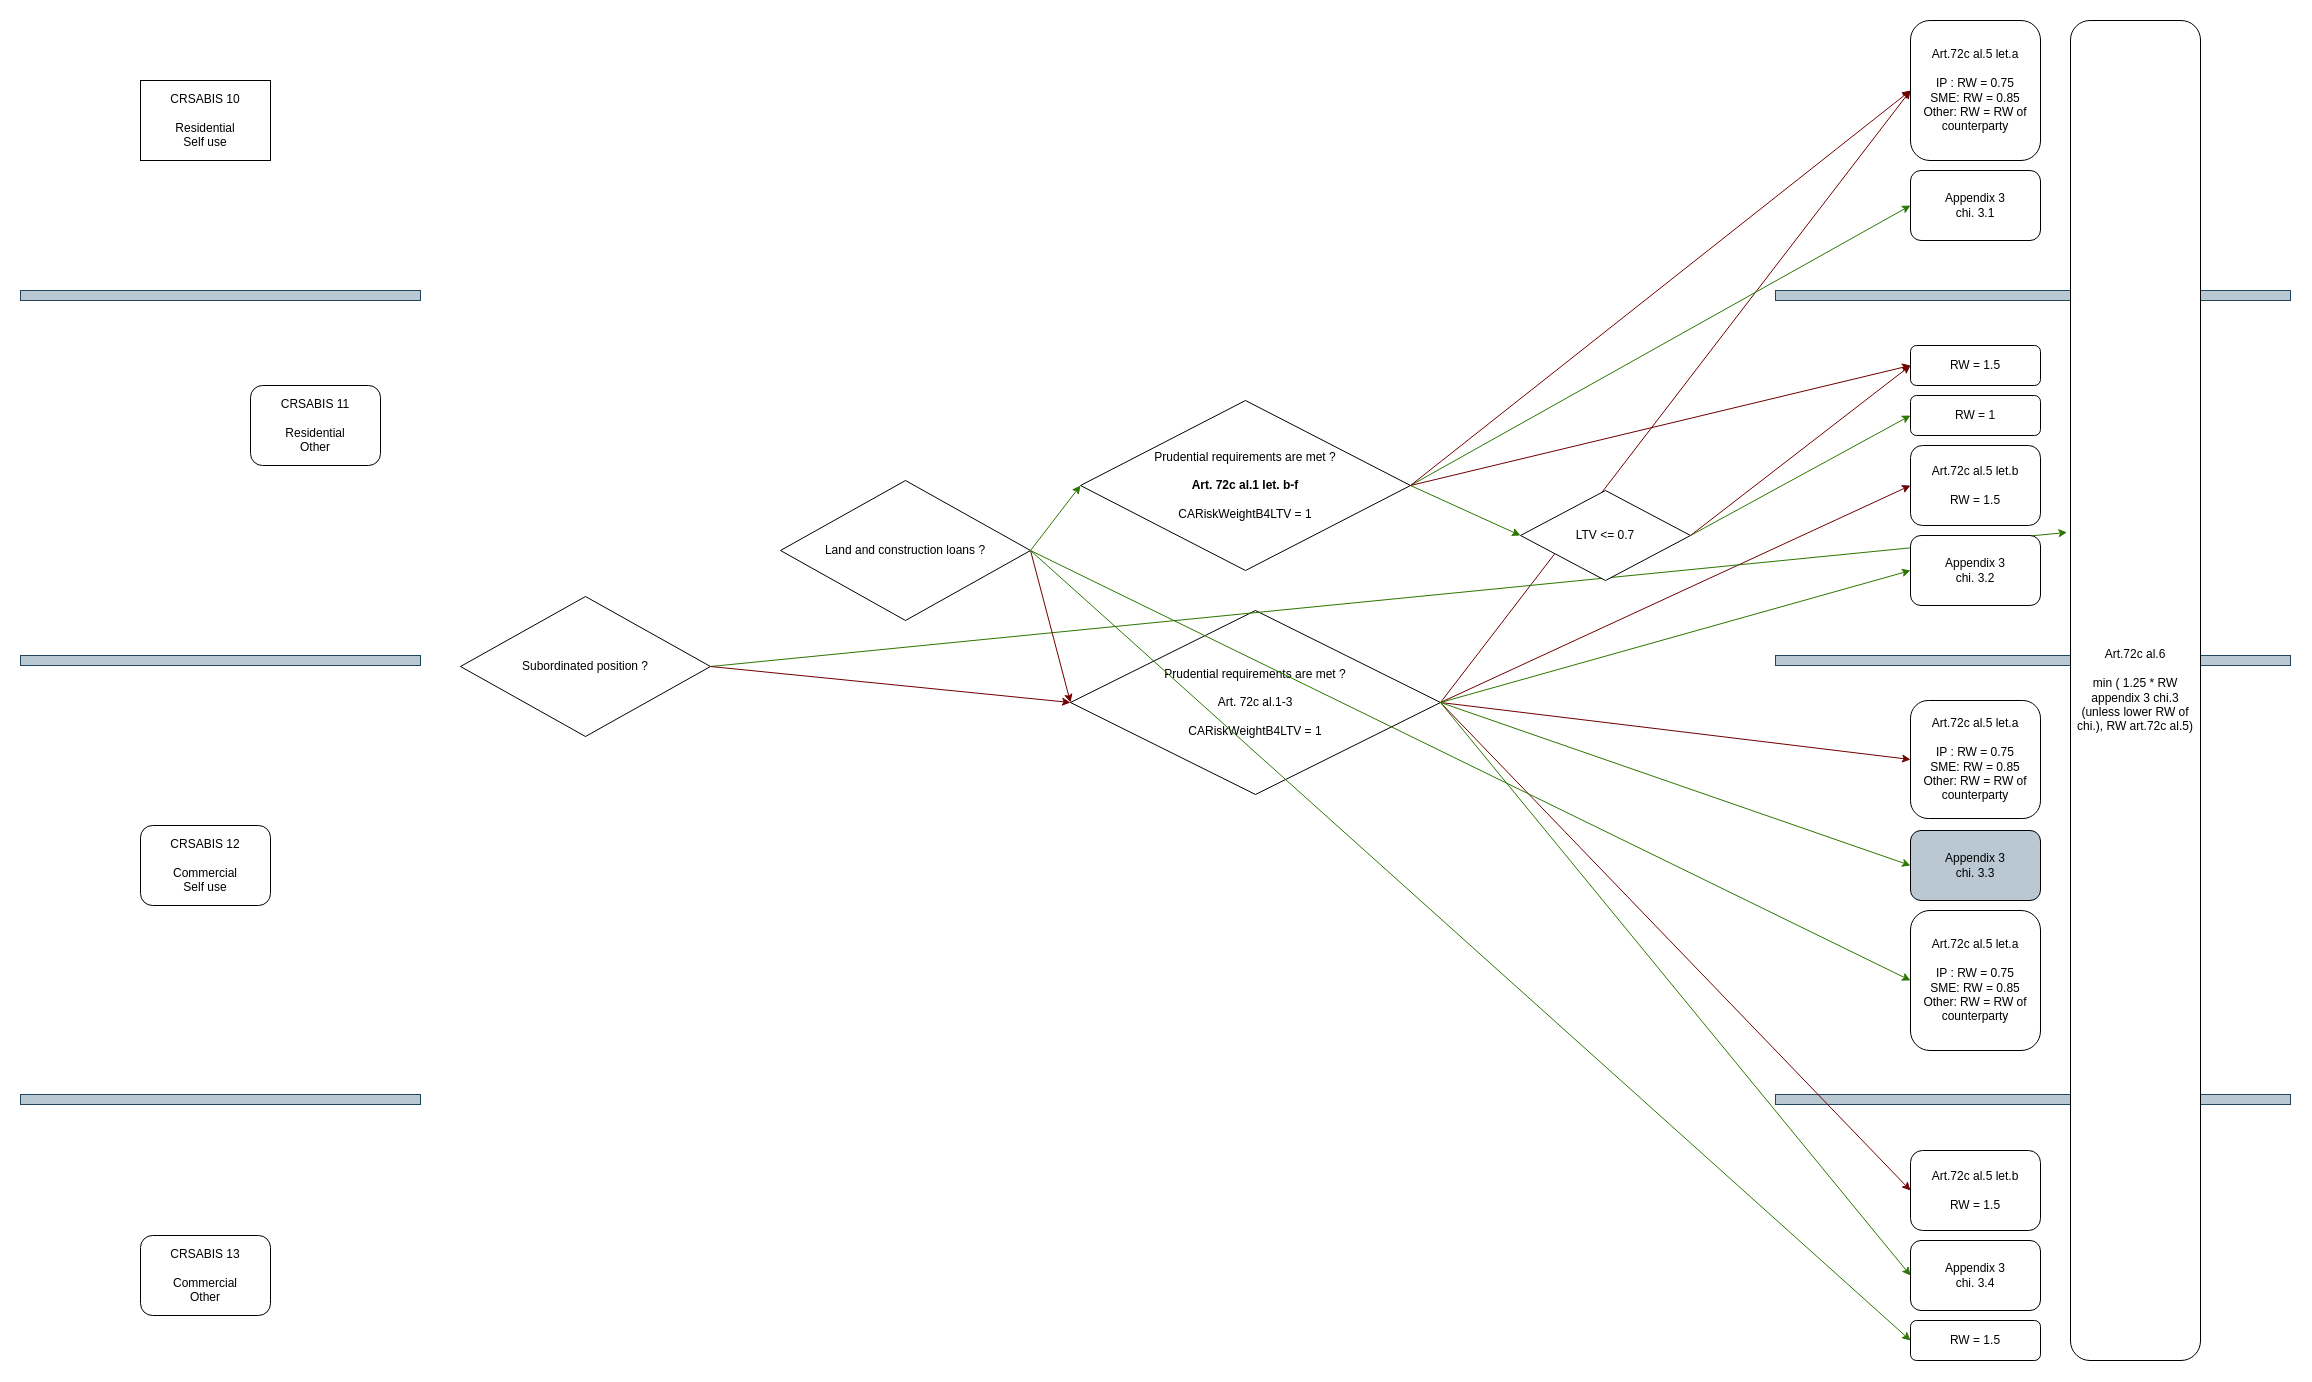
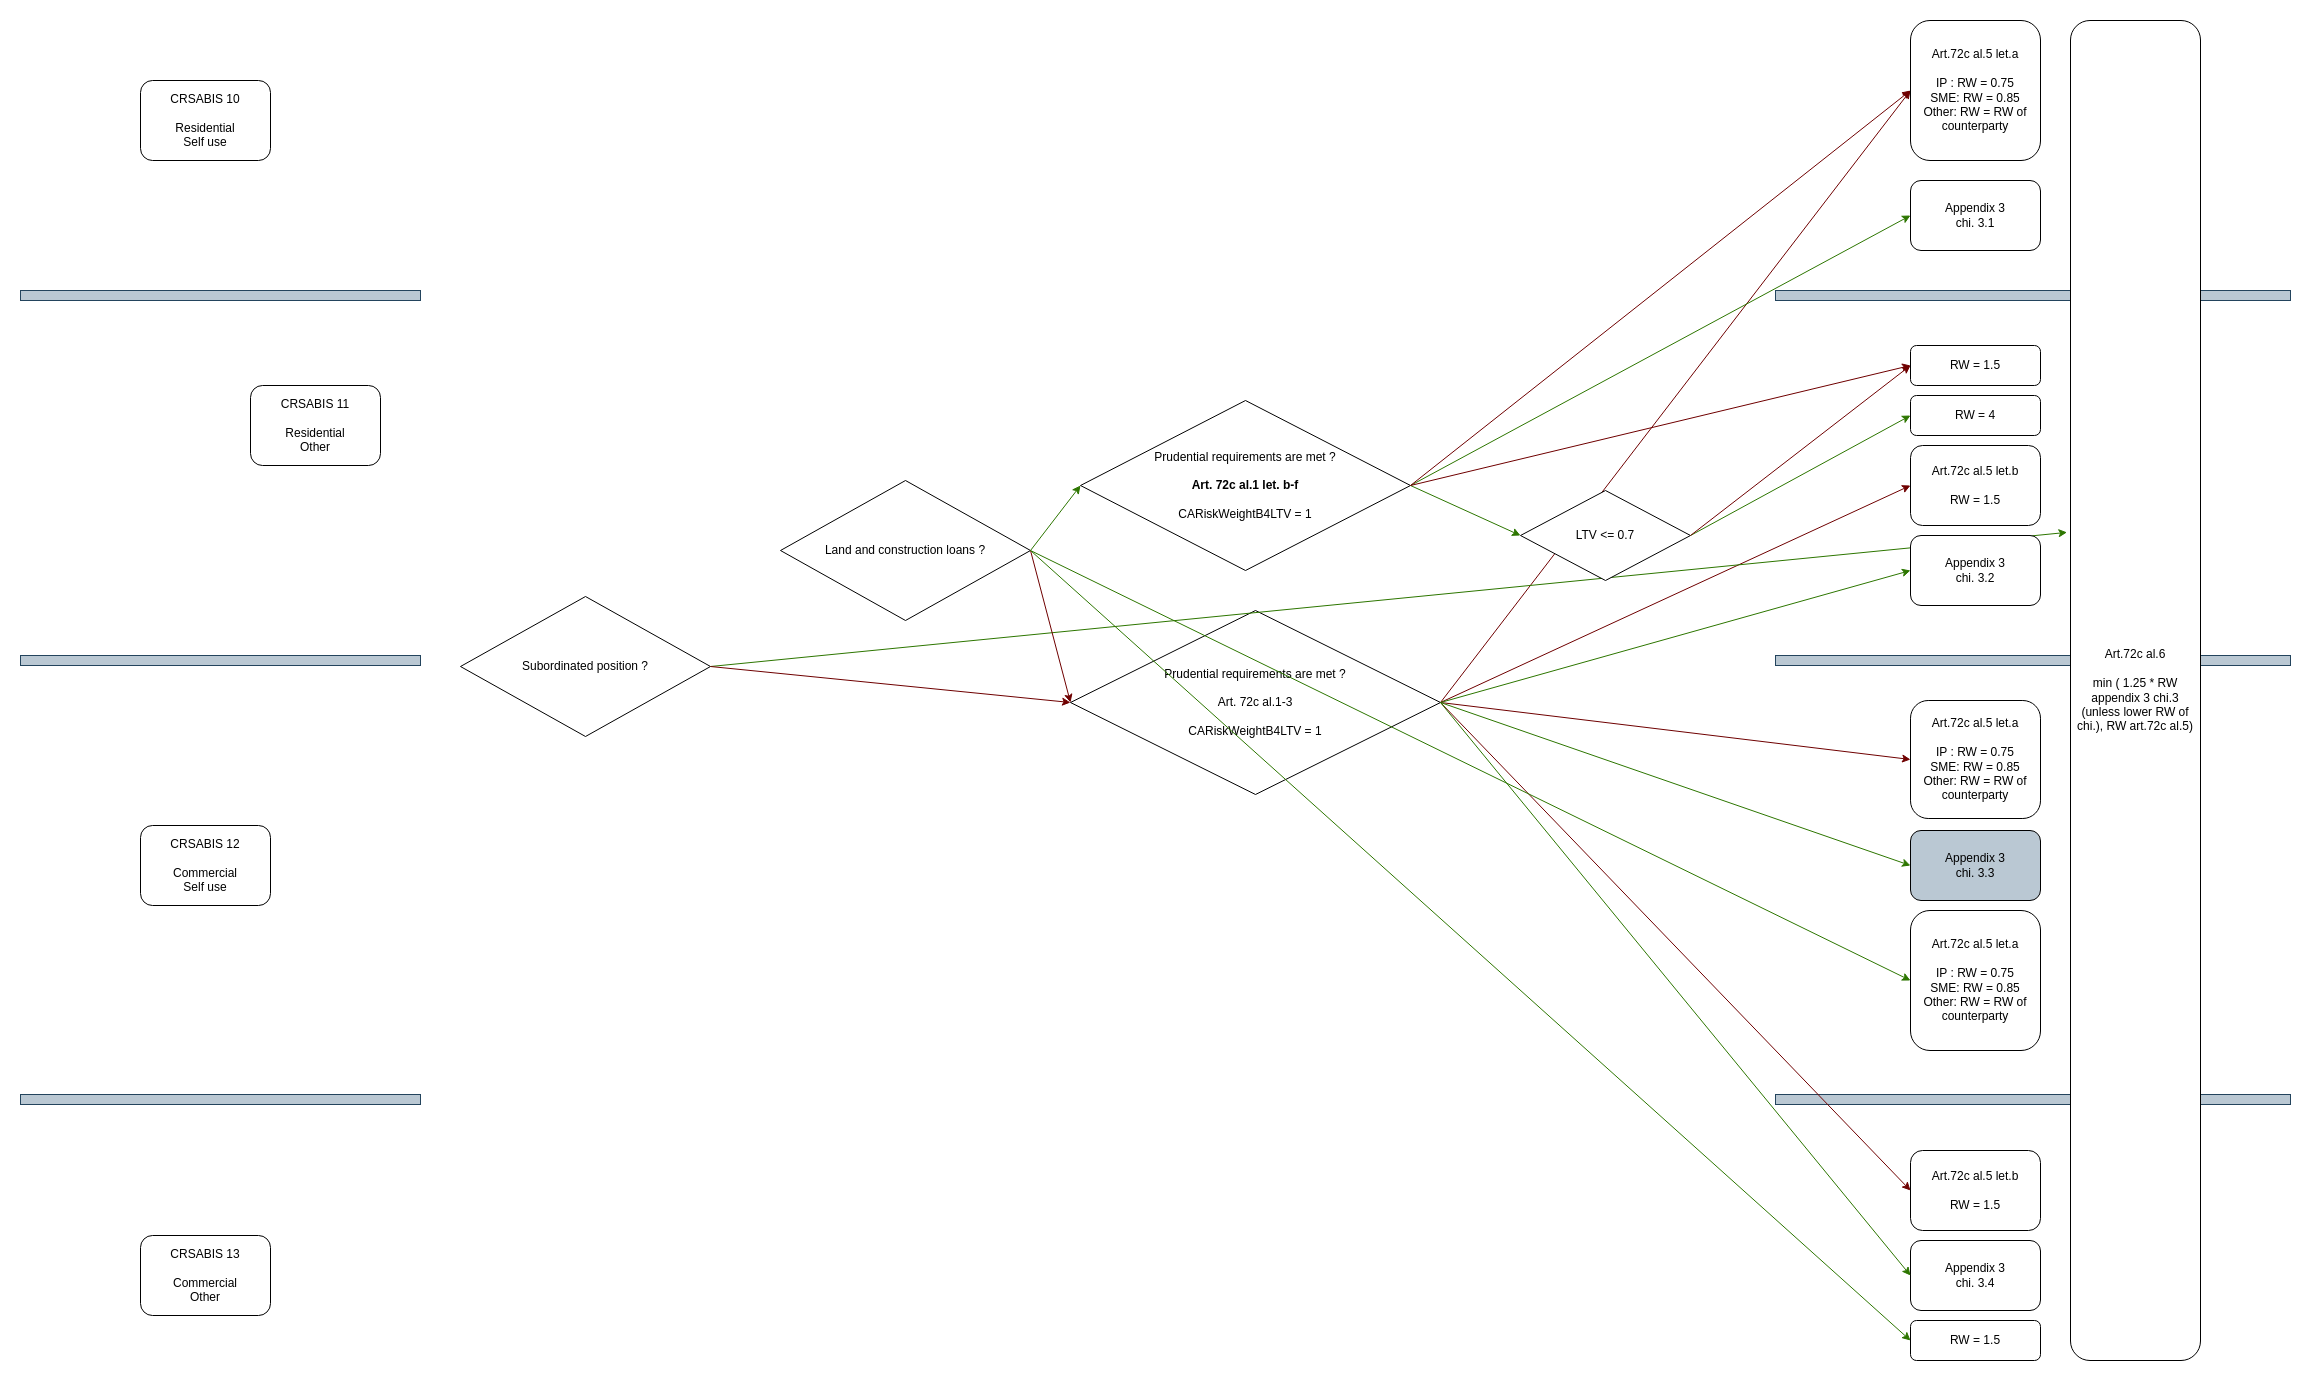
(206, 121) -> (206, 121)
(1976, 206) -> (1976, 216)
(1976, 416) -> (1976, 416)
